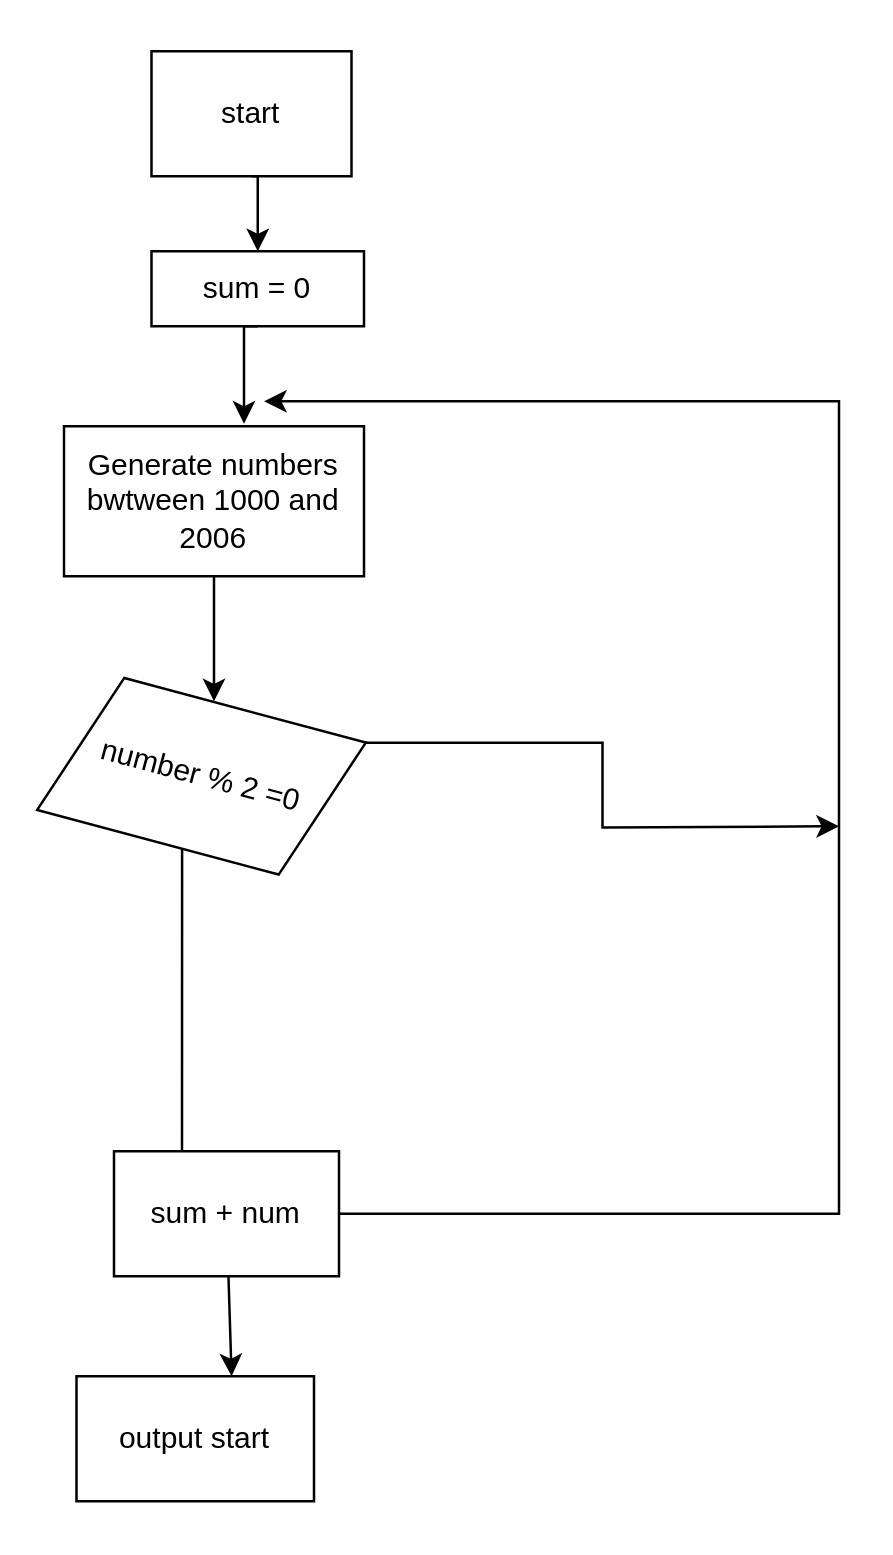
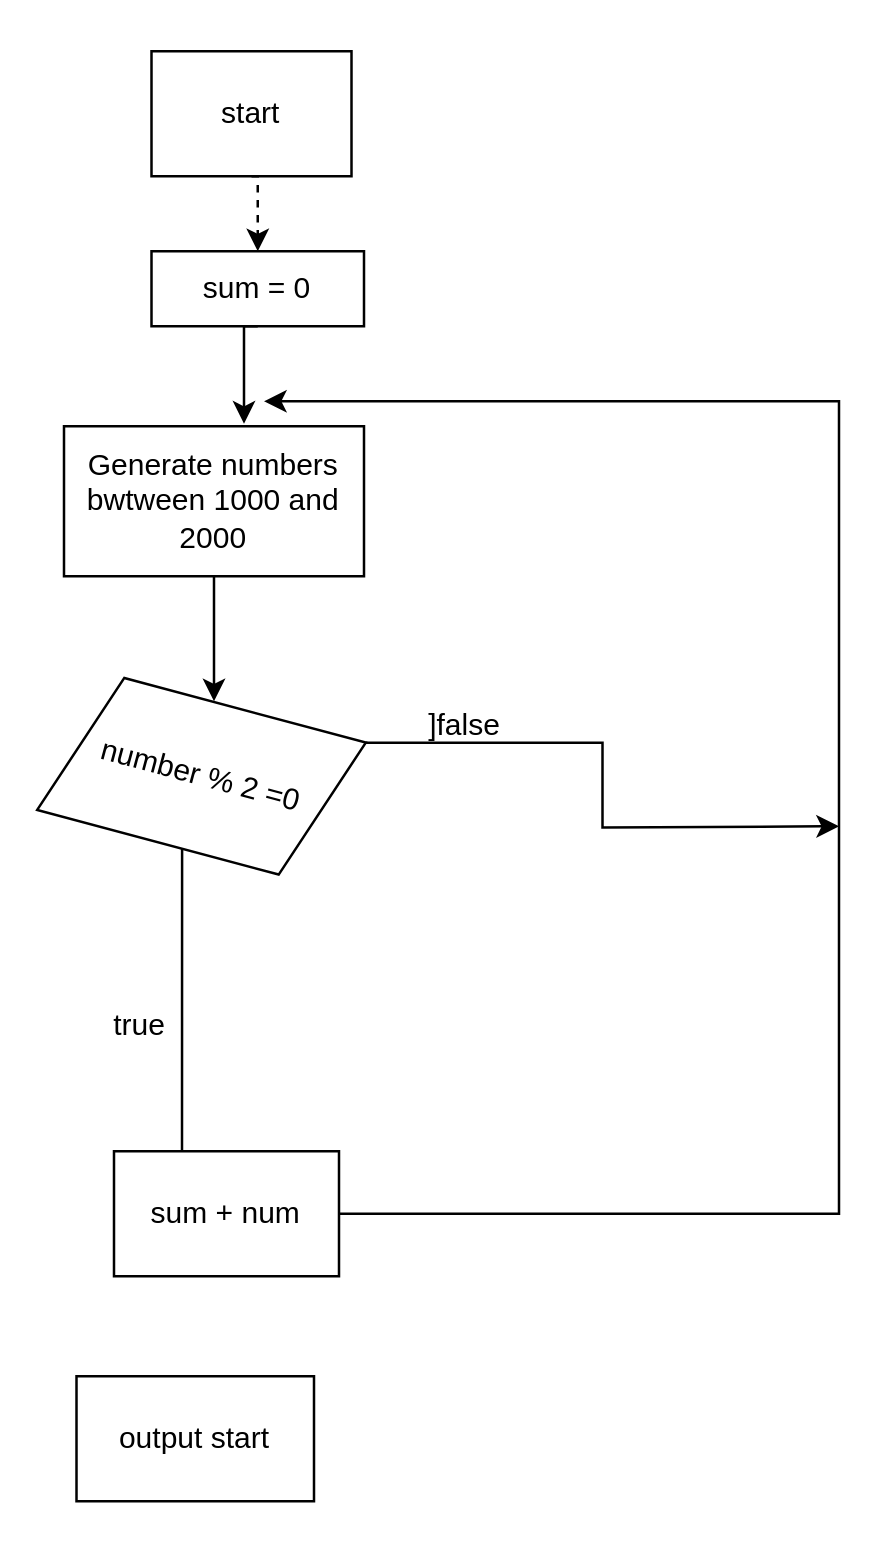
(258, 201) -> (258, 201)
(214, 501) -> (214, 501)
none -> (464, 726)
none -> (139, 1026)
(230, 1318) -> none
